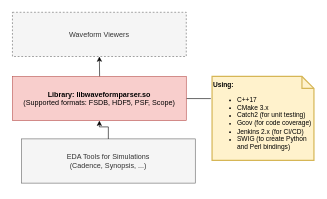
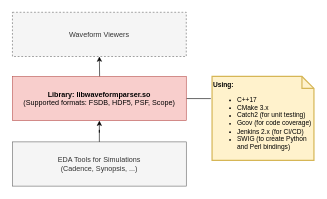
(108, 161) -> (99, 164)
